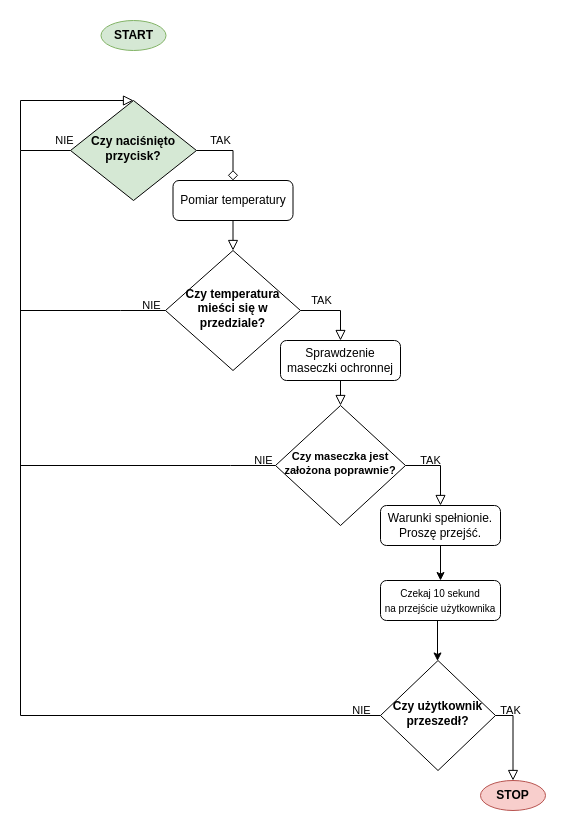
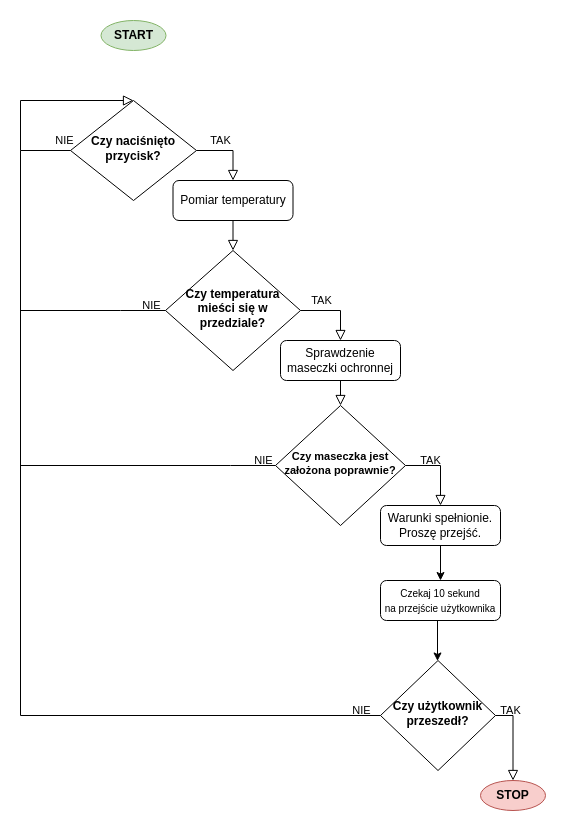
(134, 151) -> (134, 151)
(233, 169) -> (233, 169)
